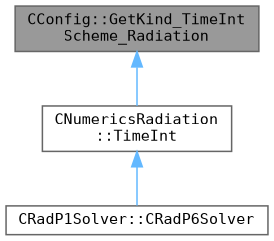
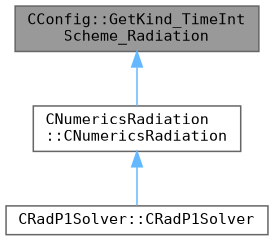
(137, 129) -> (137, 129)
(137, 220) -> (137, 220)
